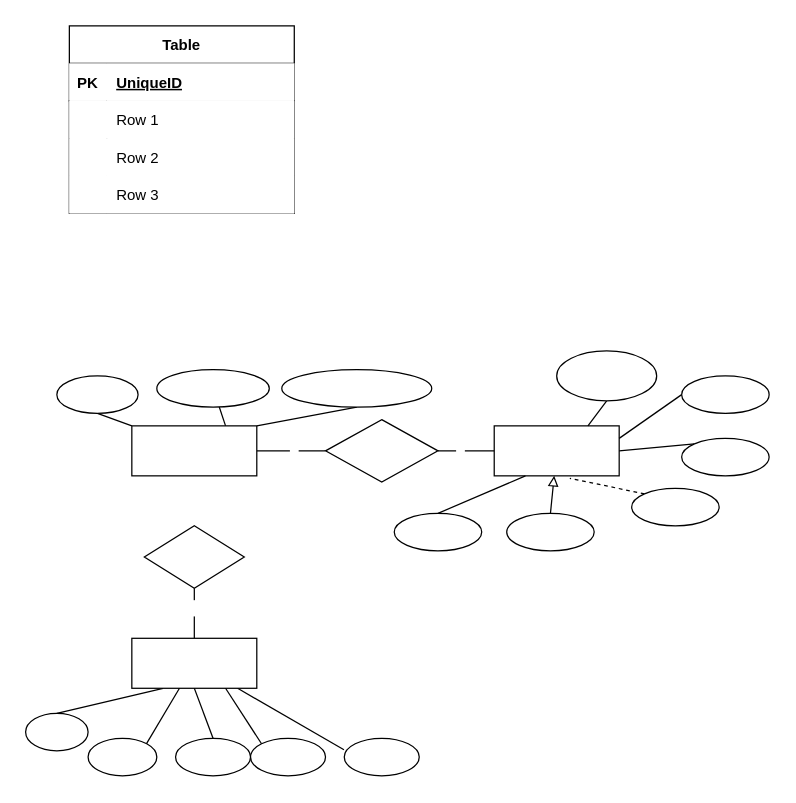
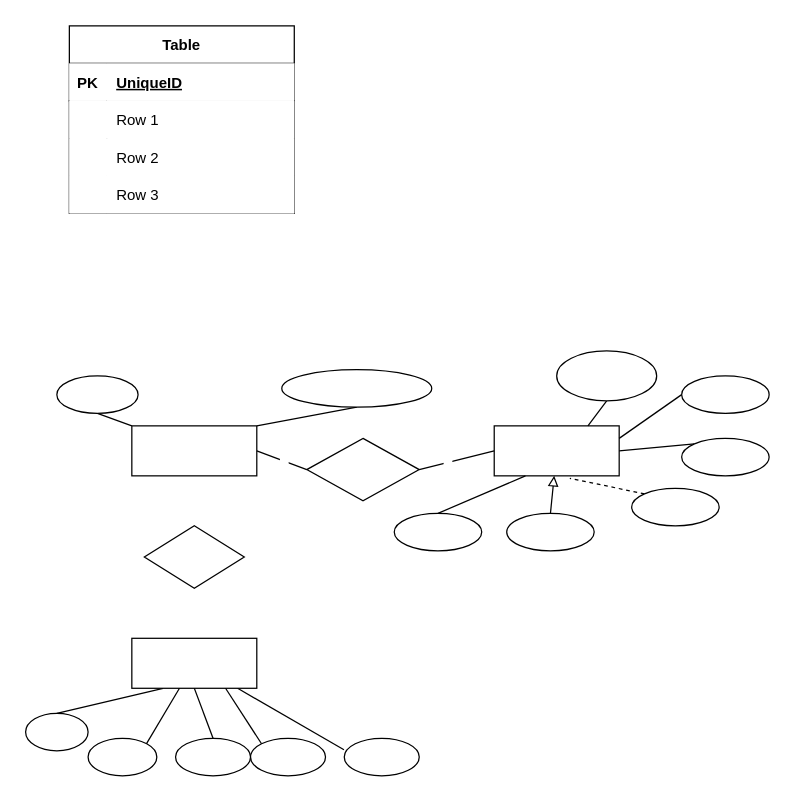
(213, 388) -> none
(223, 417) -> none
(382, 451) -> (363, 469)
(194, 626) -> none
